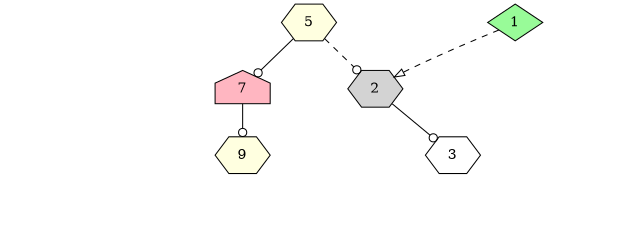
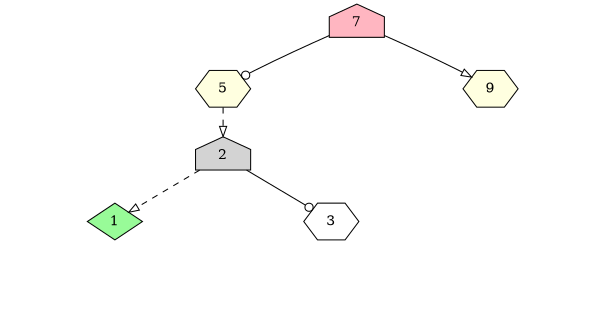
(451, 50) -> (169, 189)
(339, 53) -> (223, 117)
(277, 54) -> (289, 54)
(375, 89) -> (223, 155)
(243, 116) -> (424, 53)
